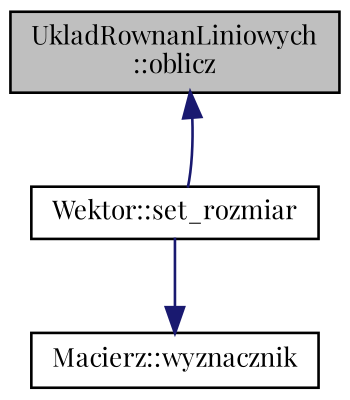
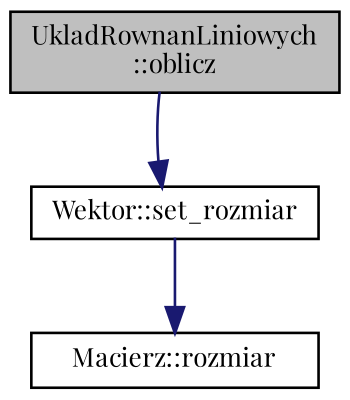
(192, 153) -> (157, 127)
(175, 360) -> (175, 360)
